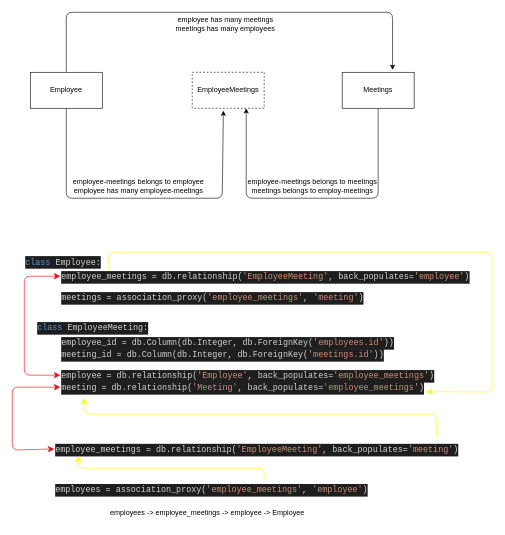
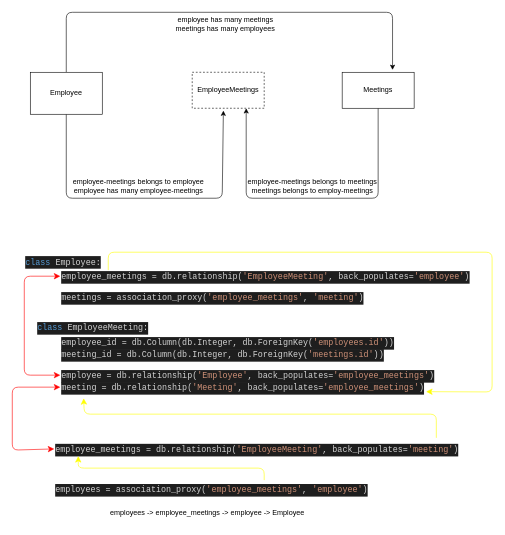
(66, 90) -> (66, 93)
